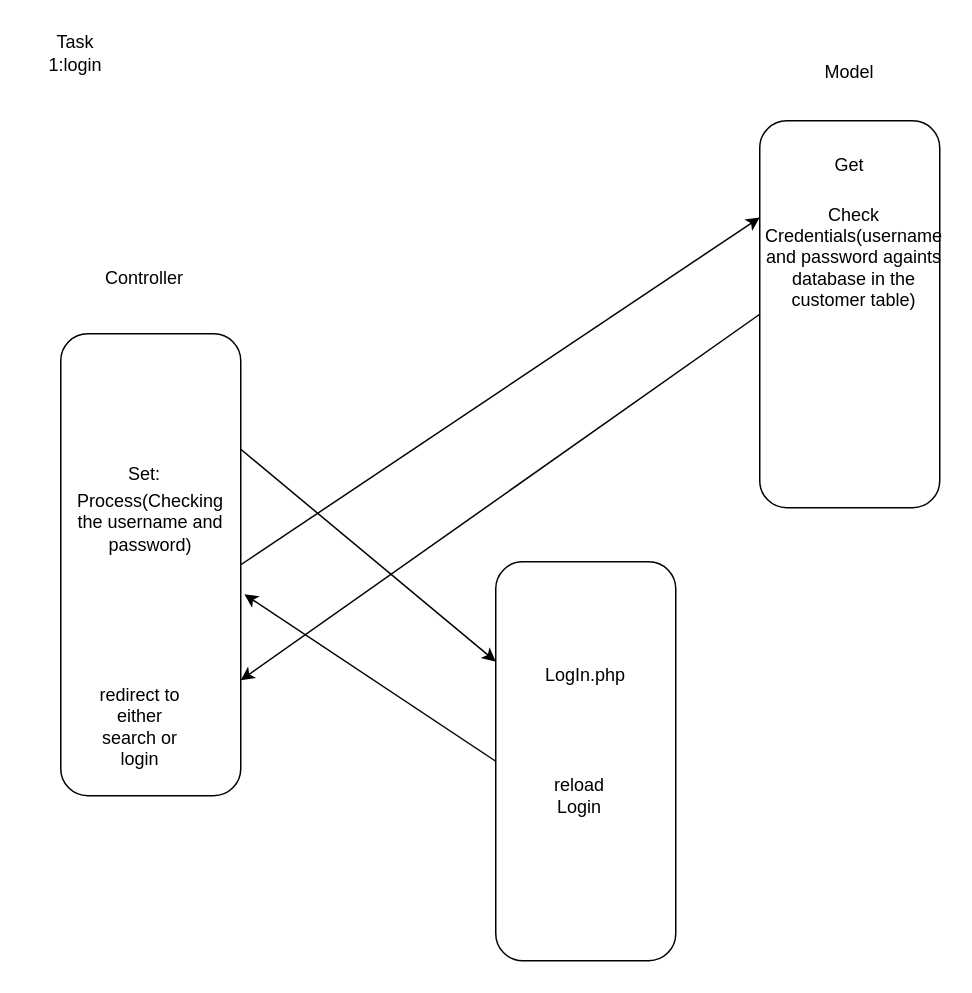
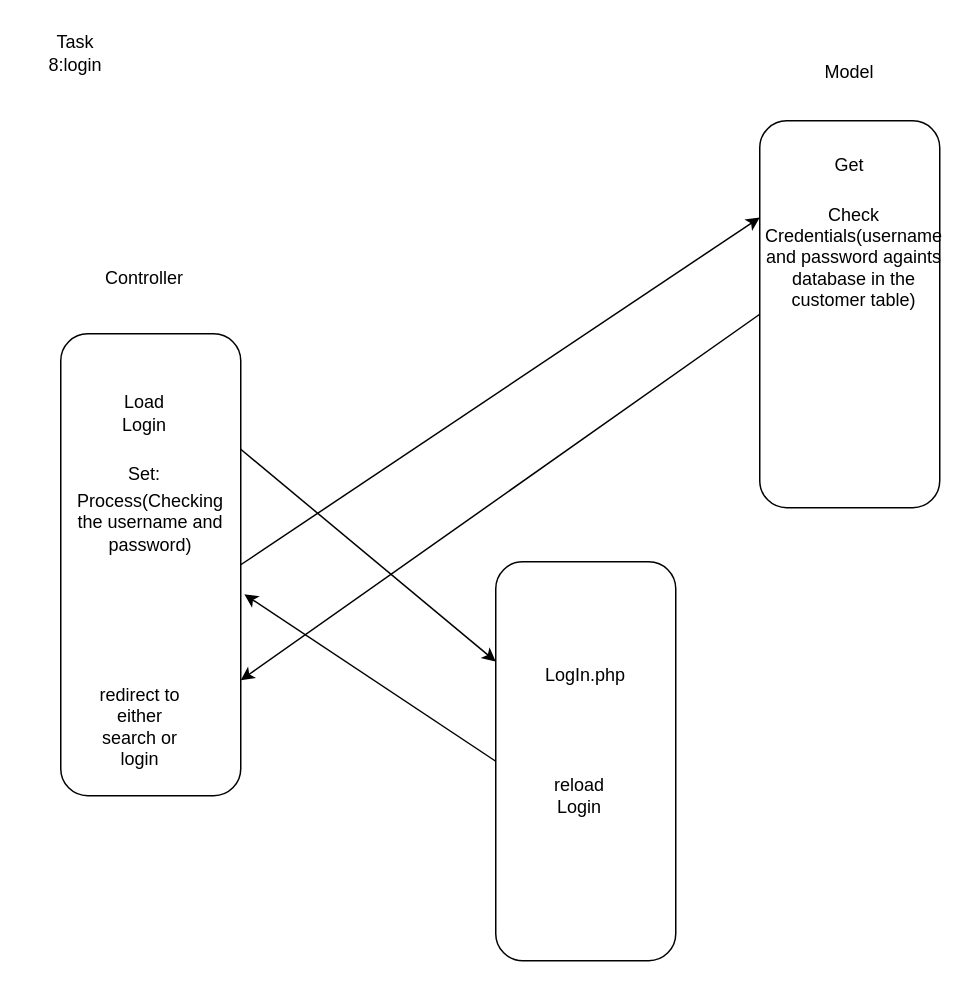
(76, 53) -> (76, 53)
none -> (145, 413)
